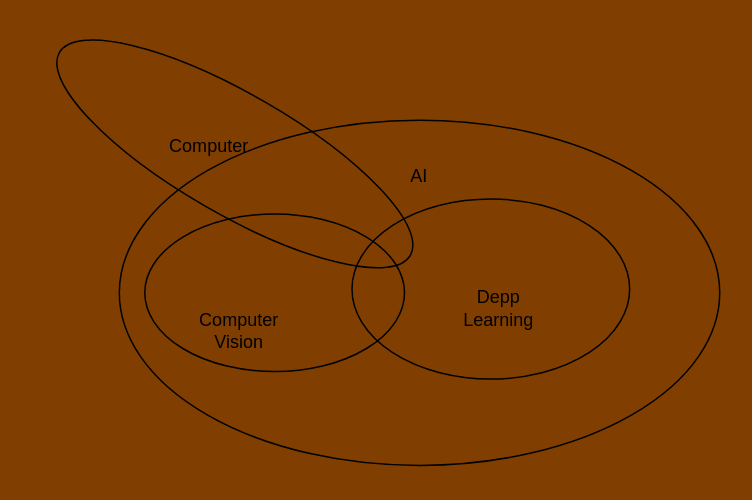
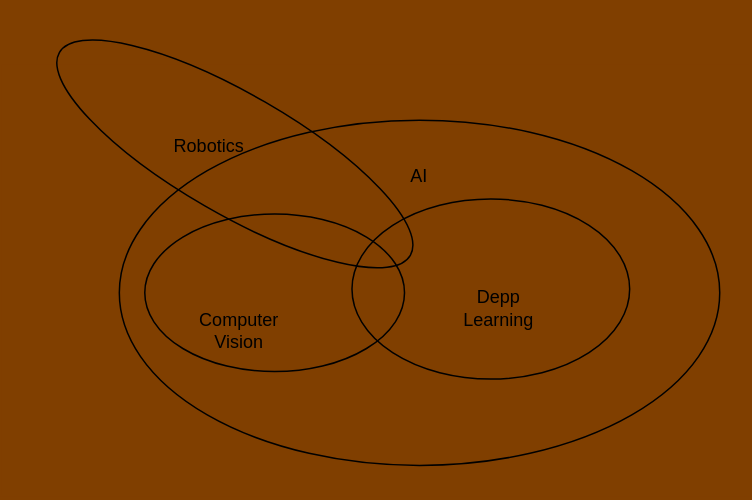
(209, 146) -> (209, 146)
